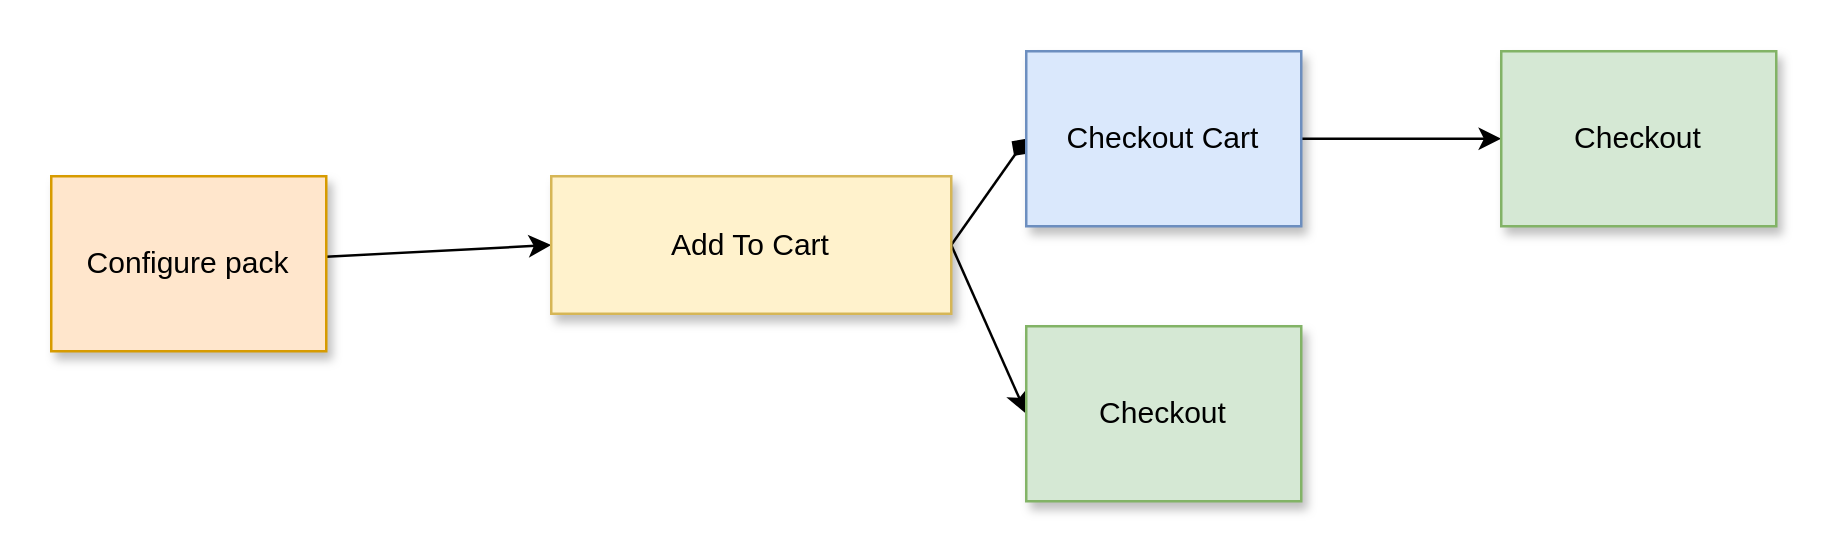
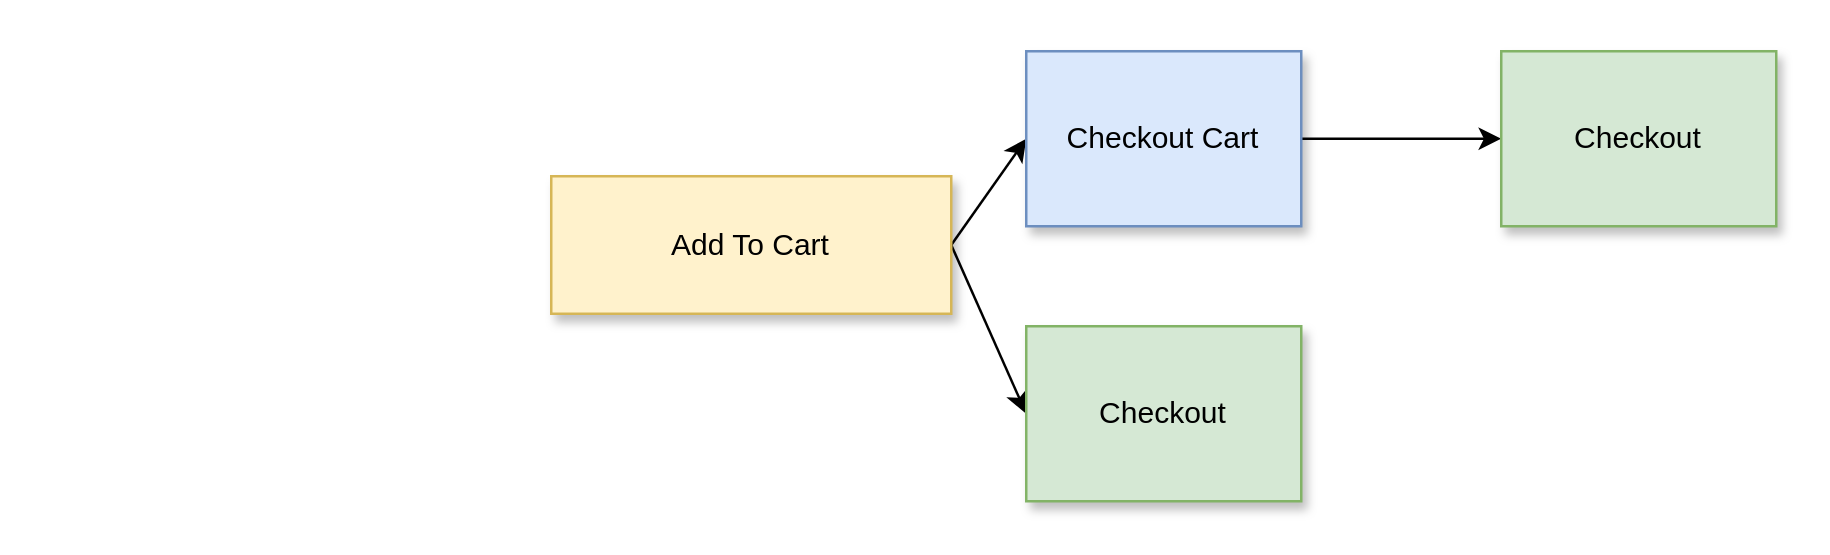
(1015, 155) -> (1015, 155)
(430, 251) -> none
(189, 264) -> none
